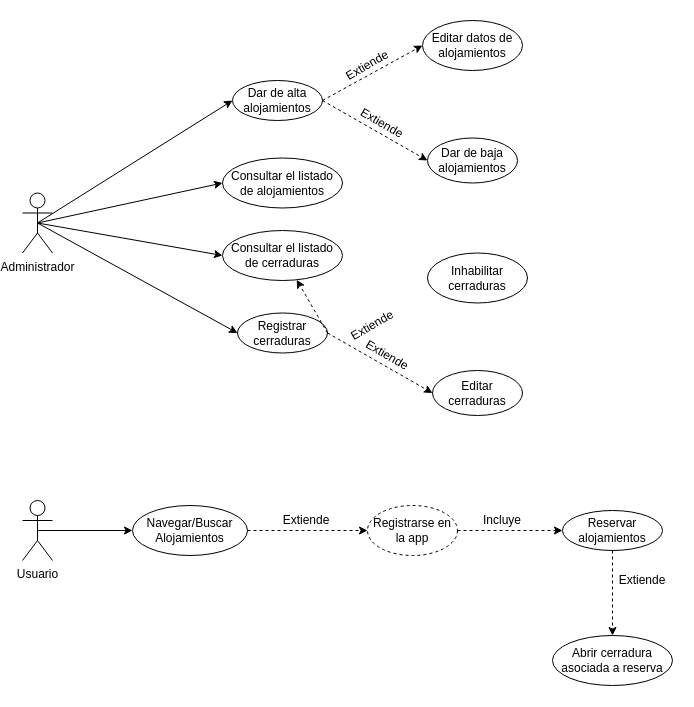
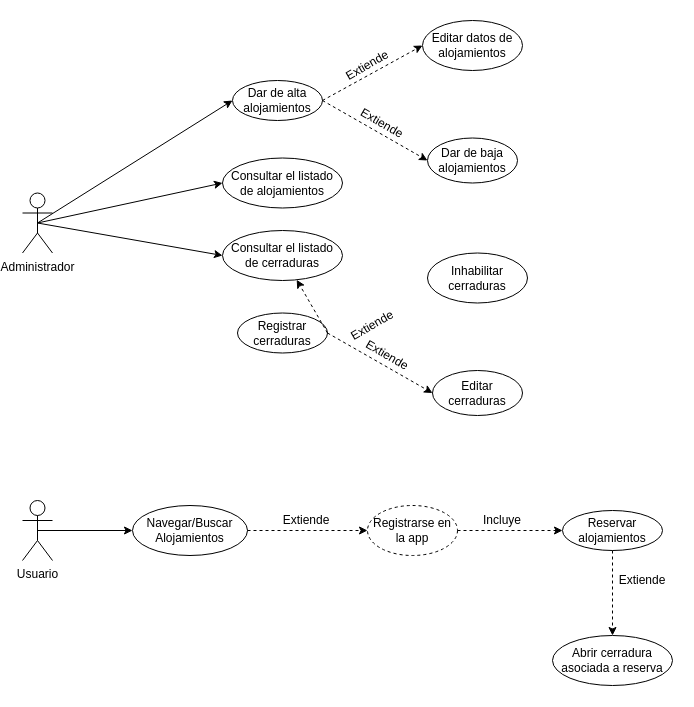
(138, 278) -> none
